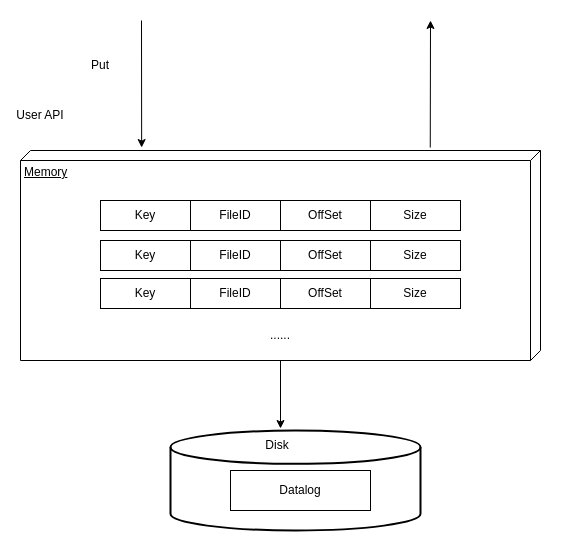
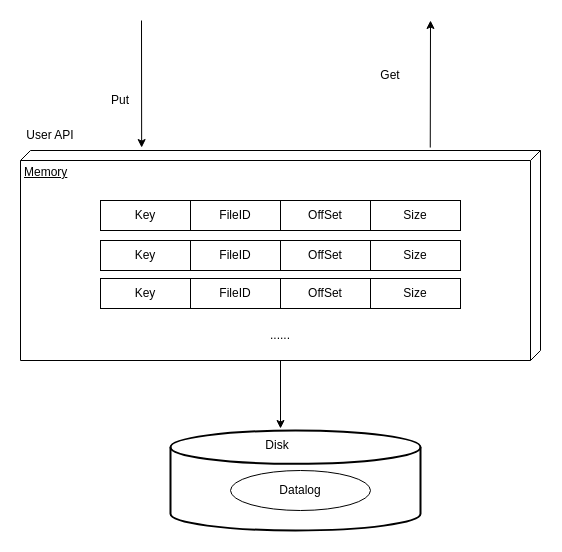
(101, 66) -> (121, 101)
none -> (391, 76)
(41, 116) -> (51, 136)
(301, 491) -> (301, 491)
